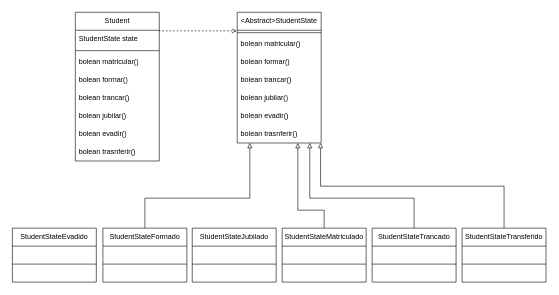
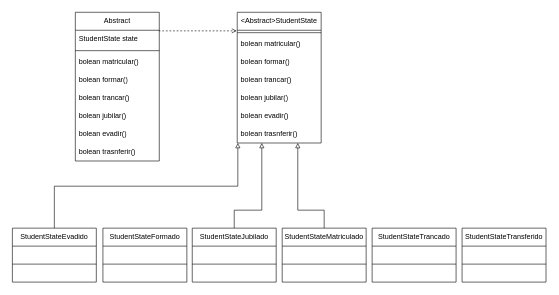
(117, 21) -> (117, 21)
none -> (145, 186)
(394, 186) -> none
(208, 198) -> none
(352, 198) -> none
none -> (262, 201)
